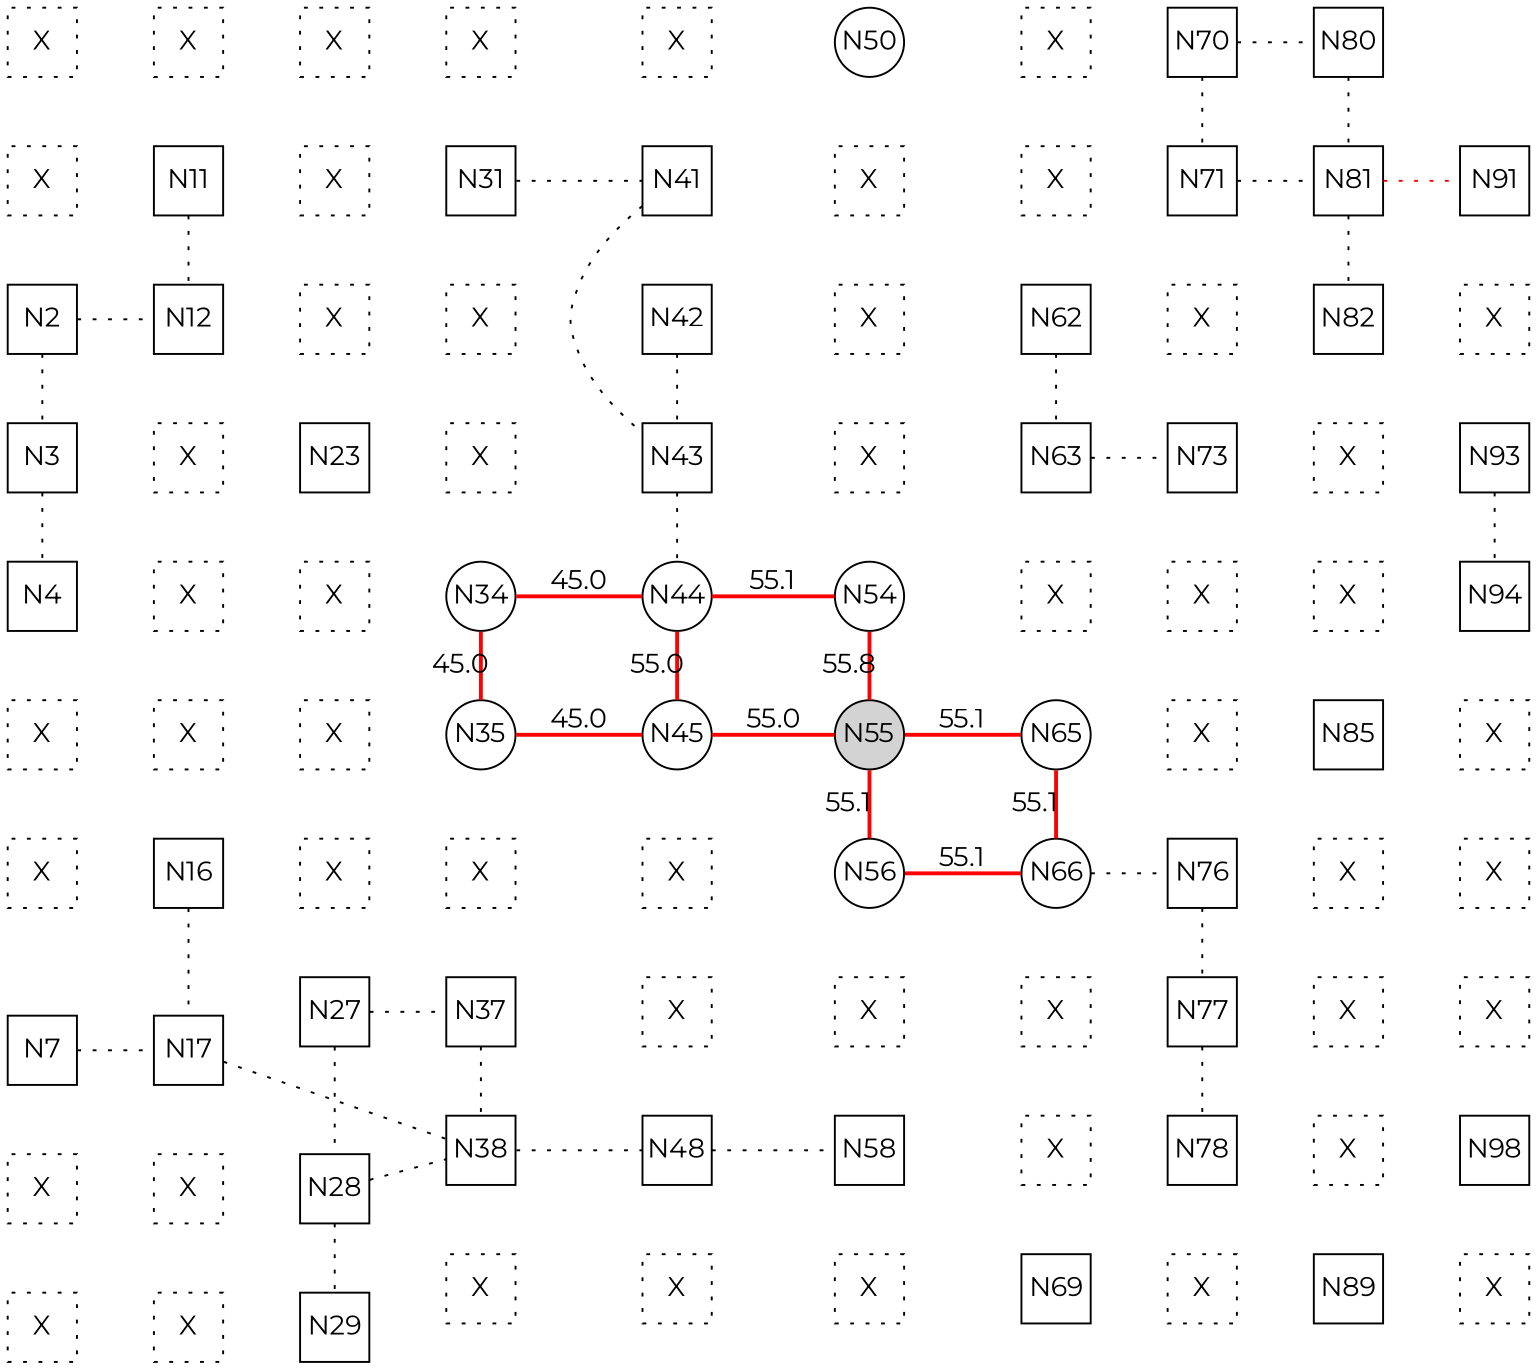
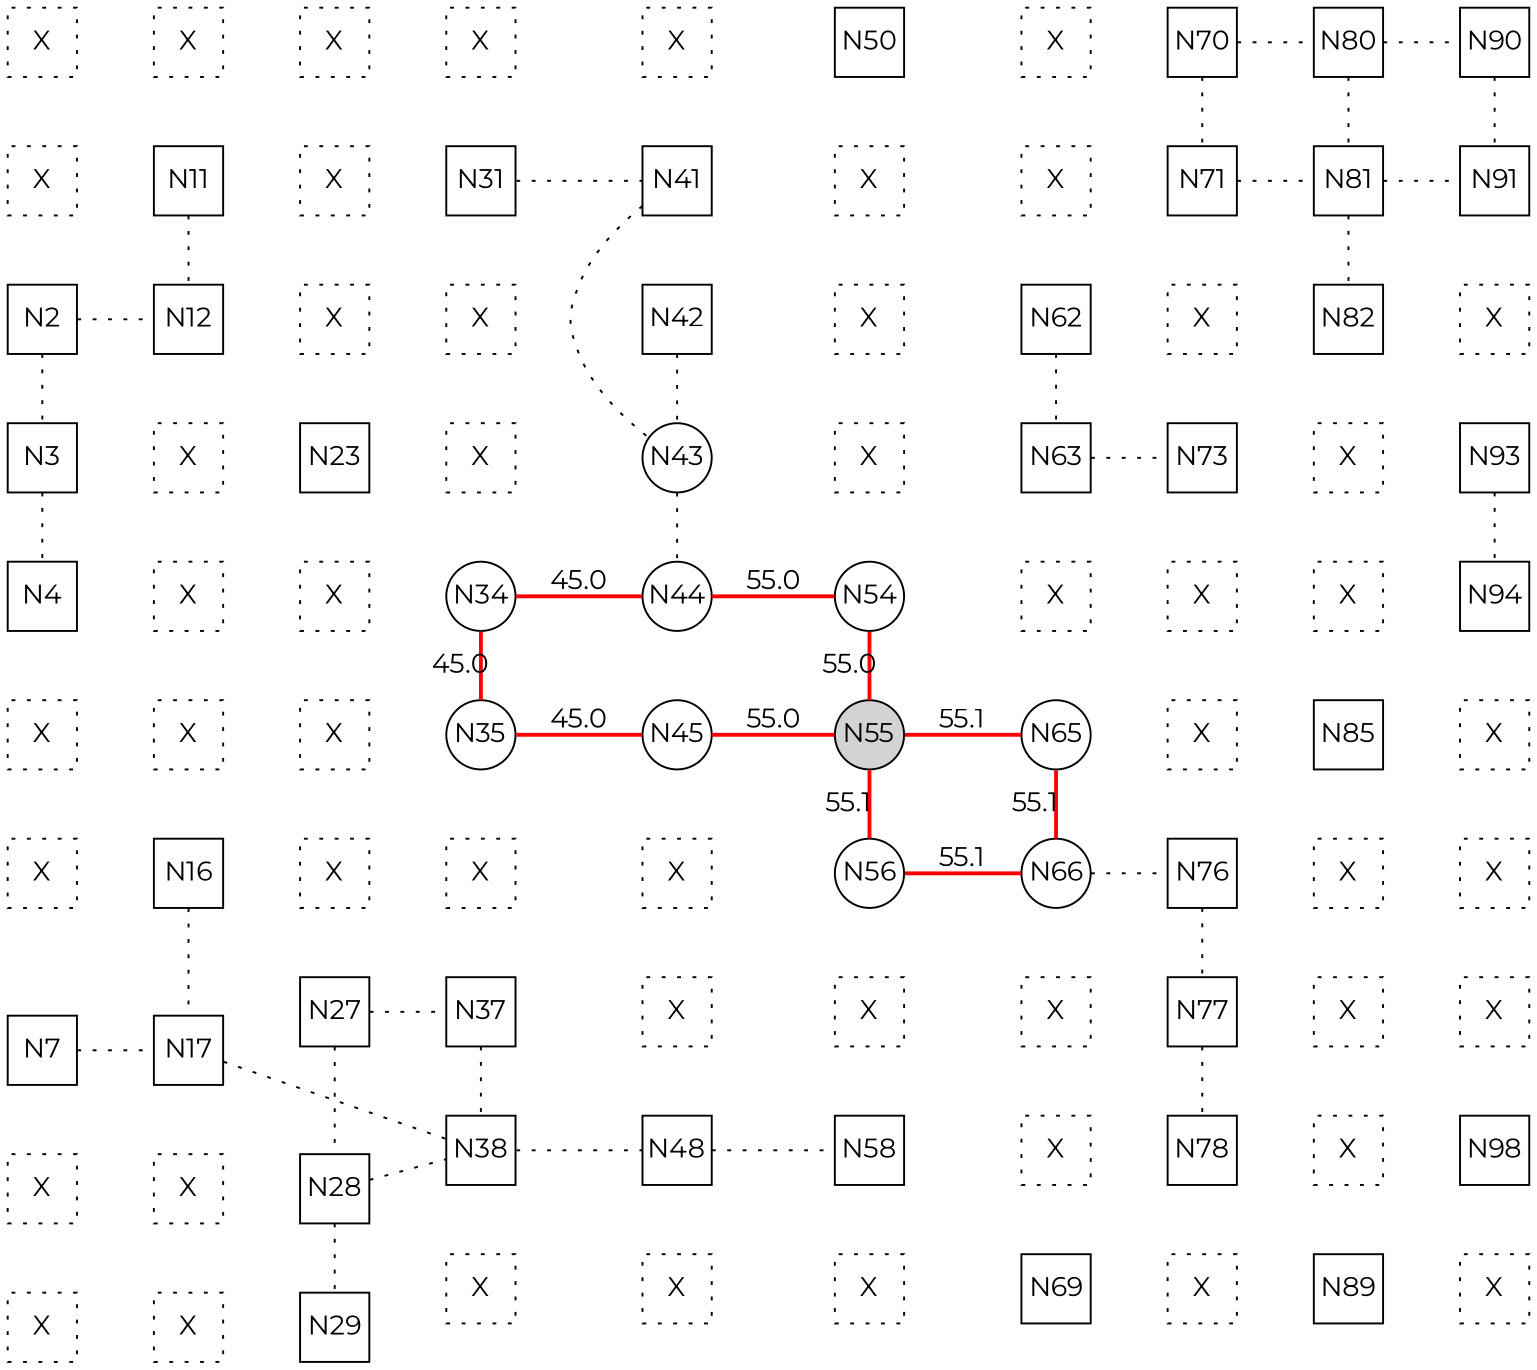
(869, 42) -> (869, 42)
none -> (1495, 42)
(1422, 181) -> (1422, 181)
(677, 458) -> (677, 458)
(773, 582) -> (773, 582)
(677, 666) -> none
(849, 666) -> (849, 666)
